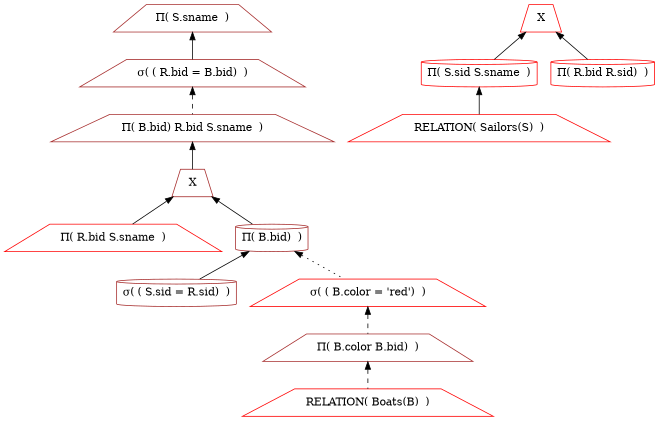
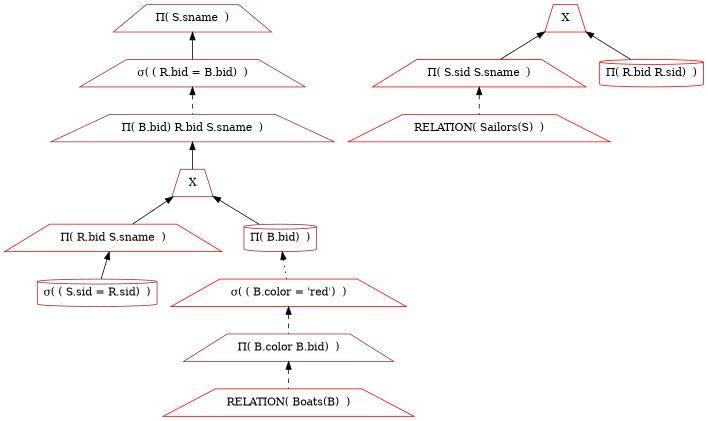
(479, 73) -> (479, 73)
(479, 105) -> (479, 105)
(221, 267) -> (104, 269)
